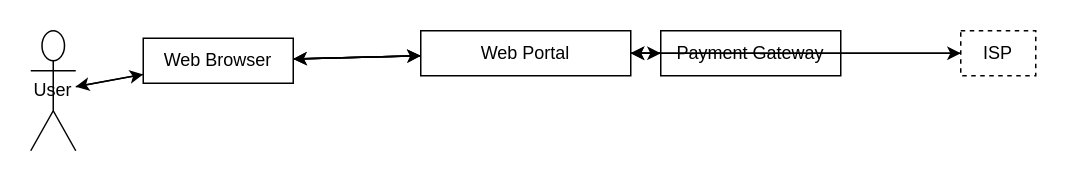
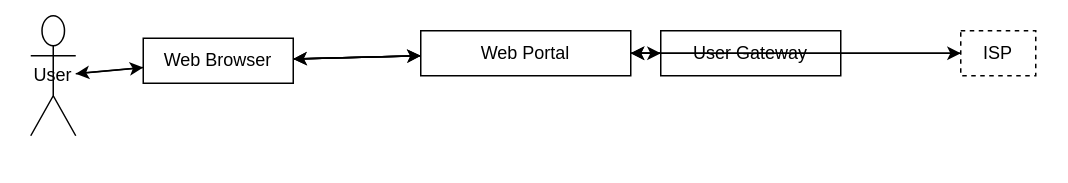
(751, 53) -> (751, 53)
(53, 91) -> (53, 76)
